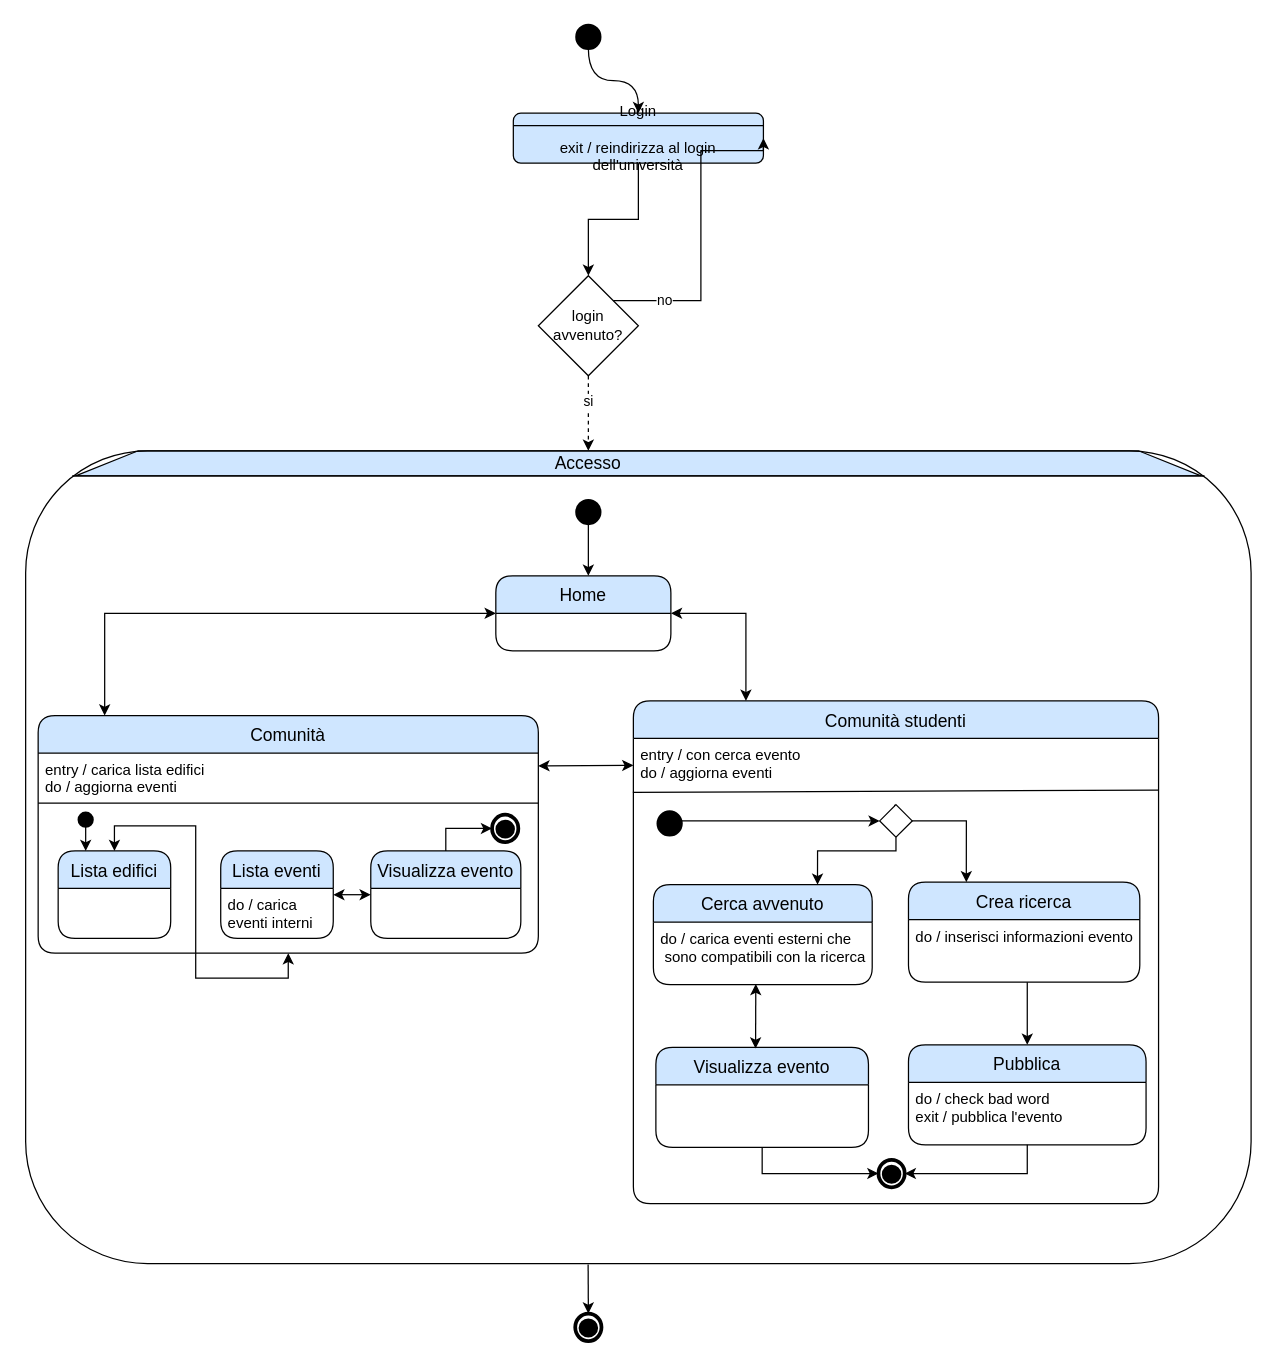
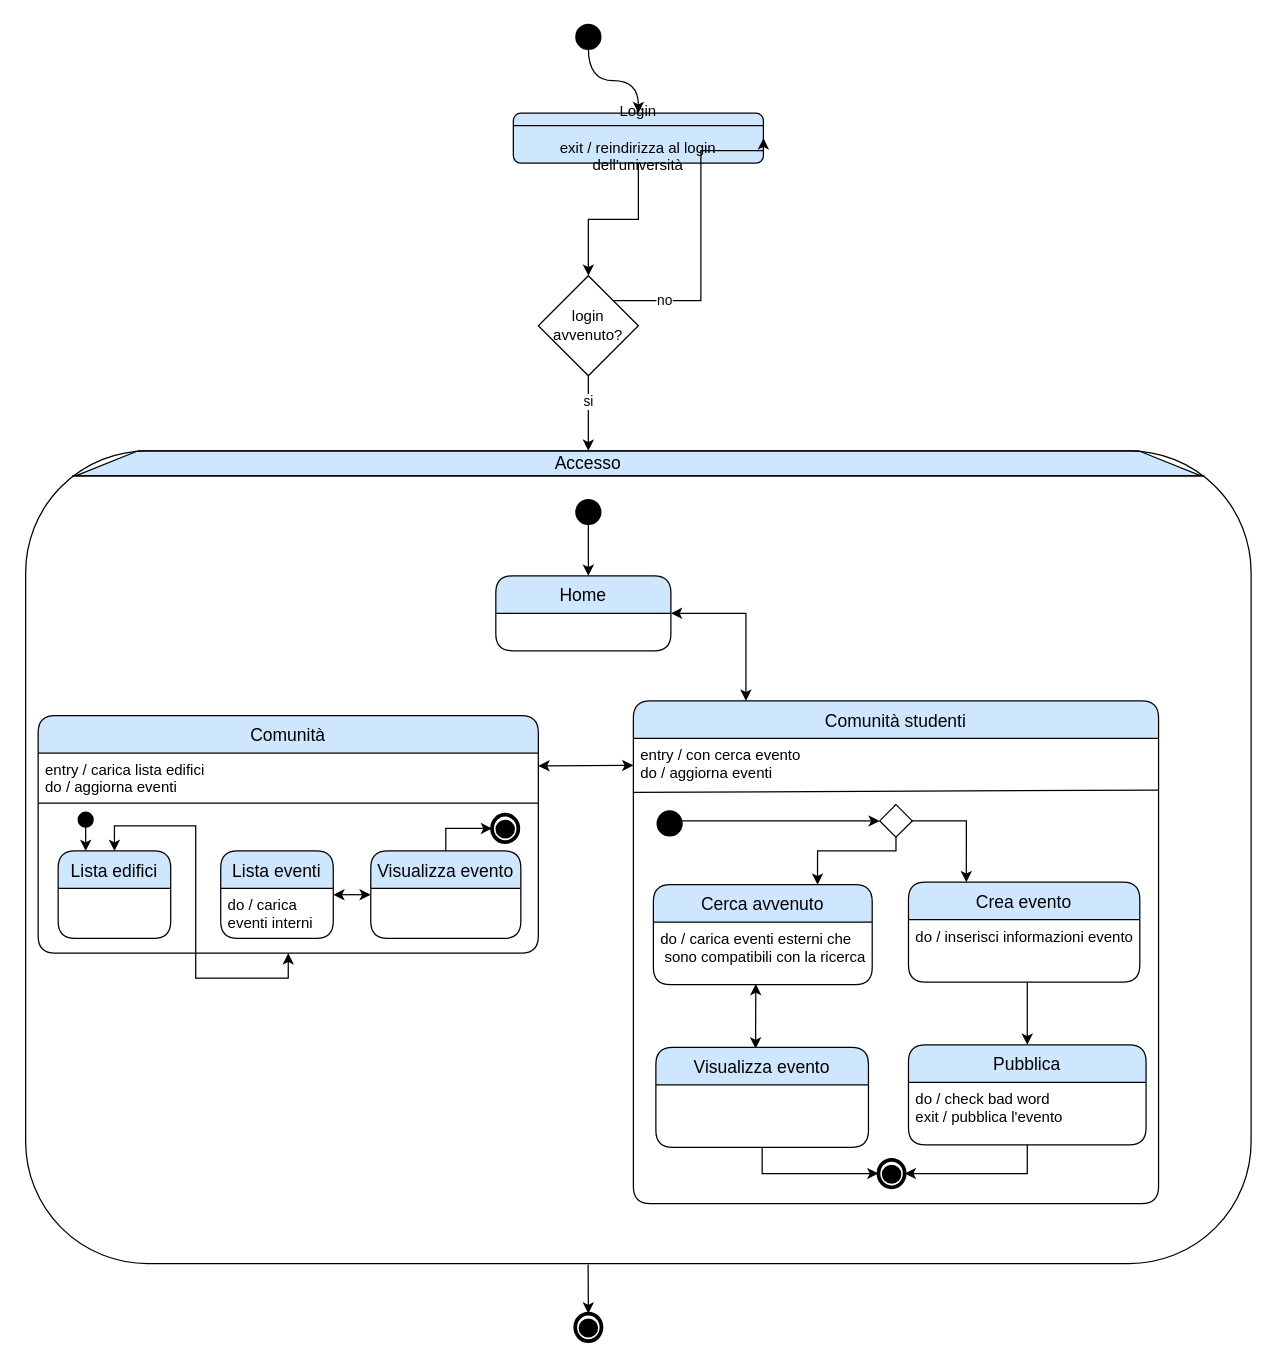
(588, 425) -> (588, 425)
(250, 613) -> none
(1023, 902) -> (1023, 902)
